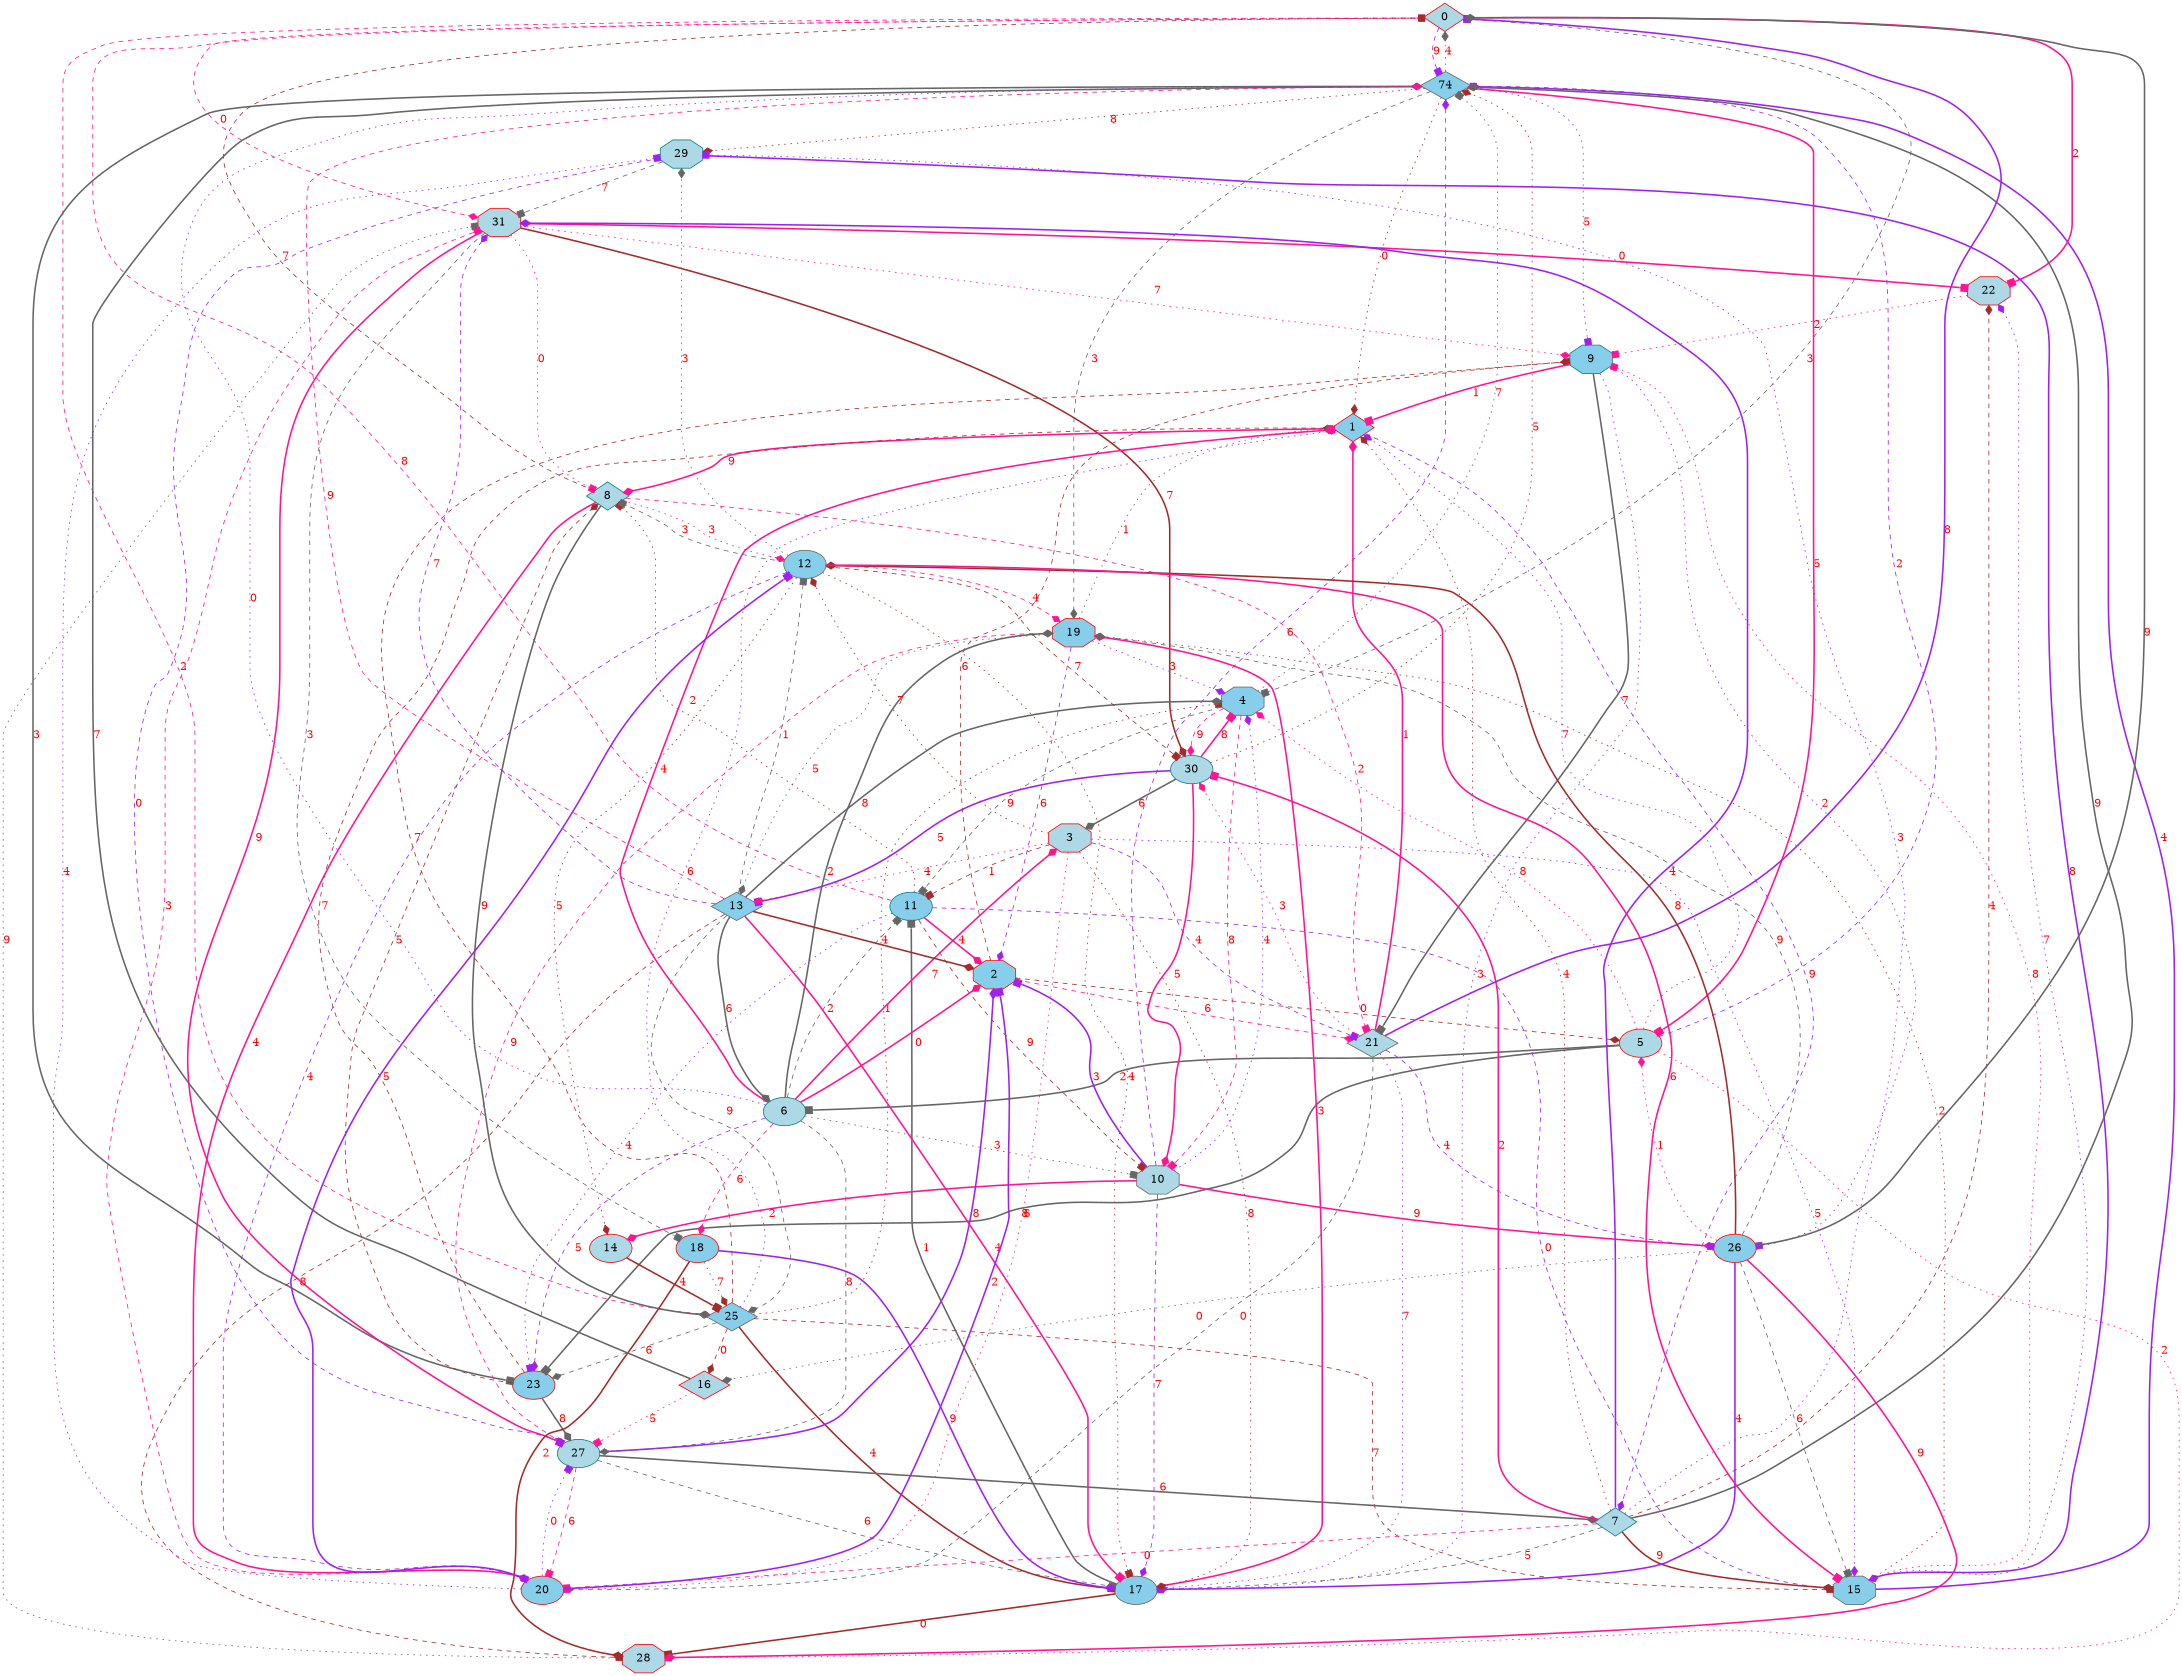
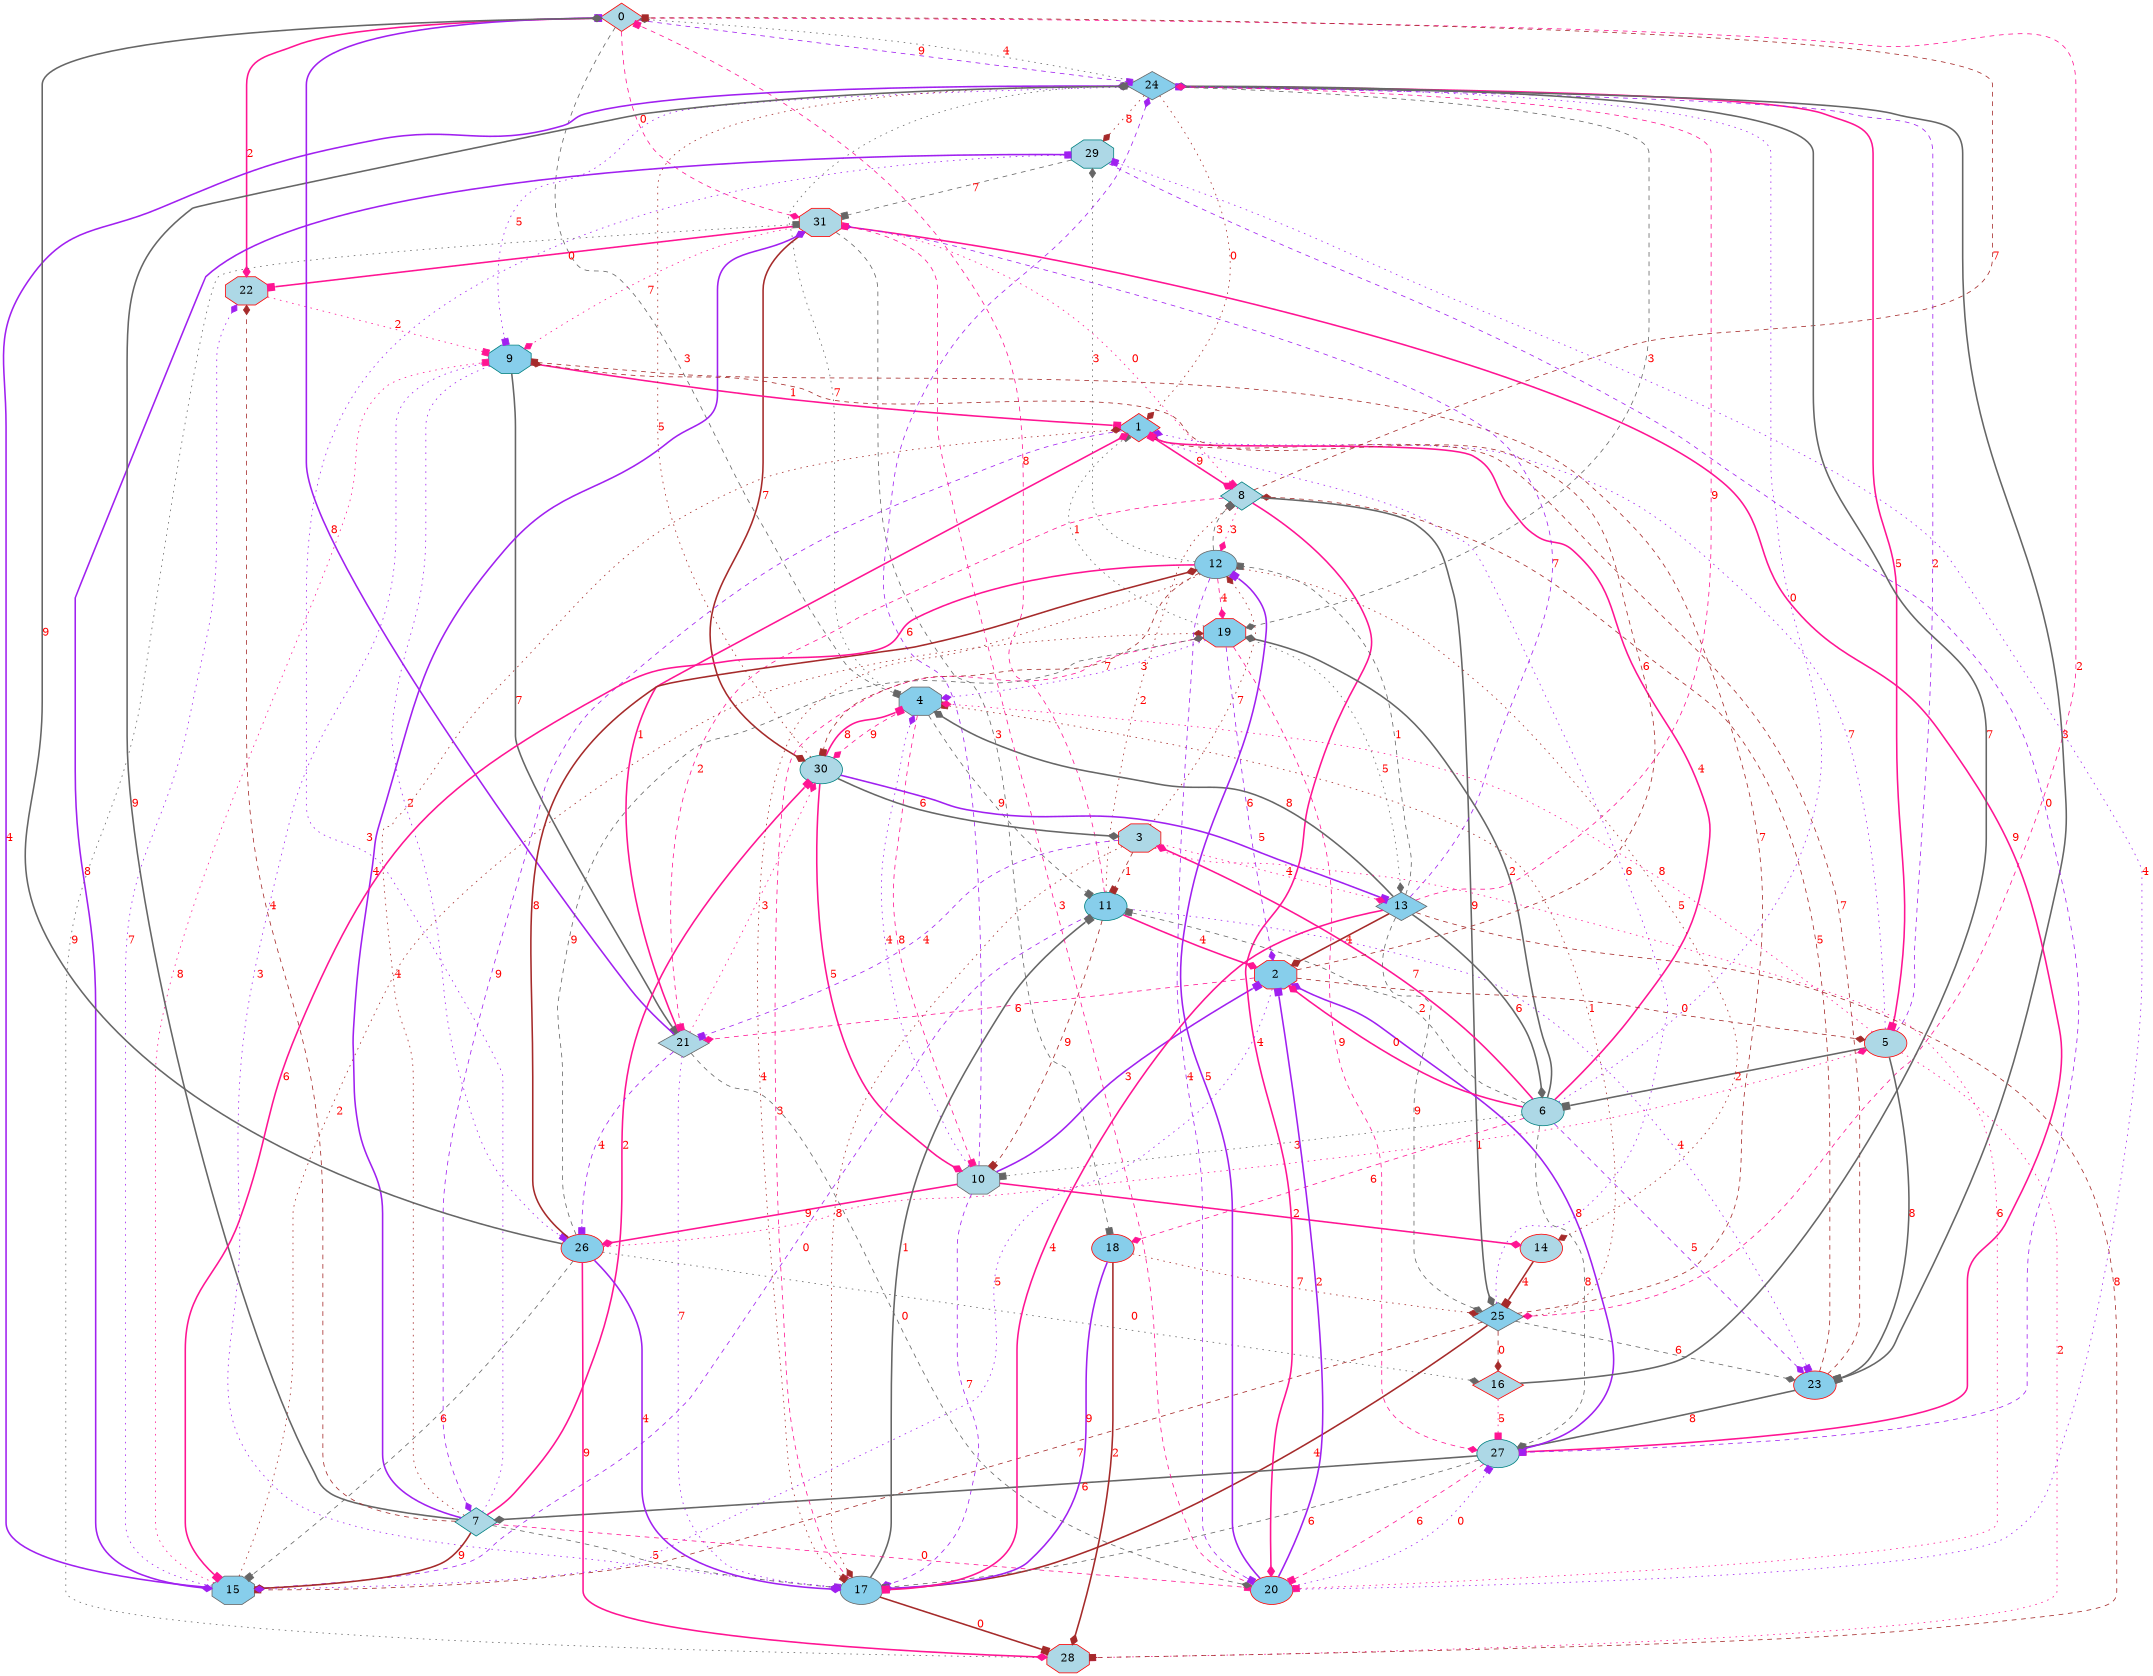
(2060, 55) -> (323, 38)
(1446, 86) -> (1152, 86)
(1704, 944) -> (883, 1444)
(1318, 1137) -> (776, 958)
